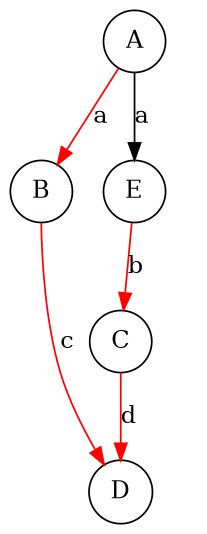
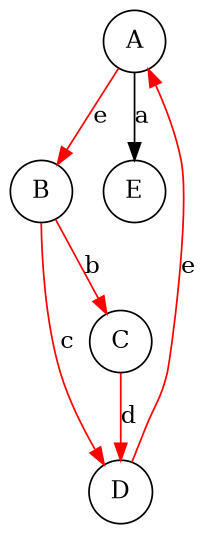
(101, 116) -> (101, 116)
(128, 258) -> (77, 259)
none -> (179, 275)
